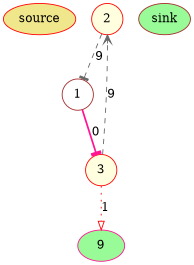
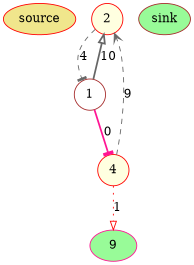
(99, 57) -> (84, 57)
none -> (98, 61)
(101, 170) -> (113, 170)
